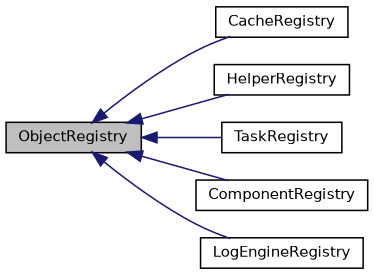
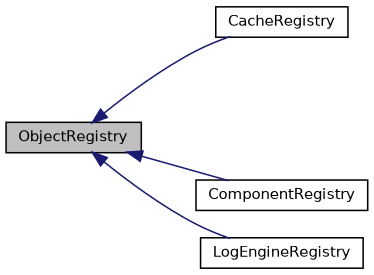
(282, 80) -> none
(282, 138) -> none
